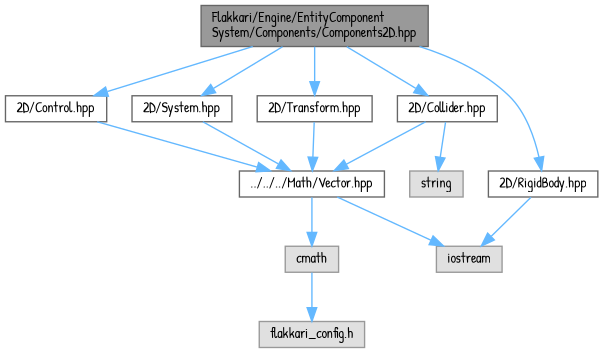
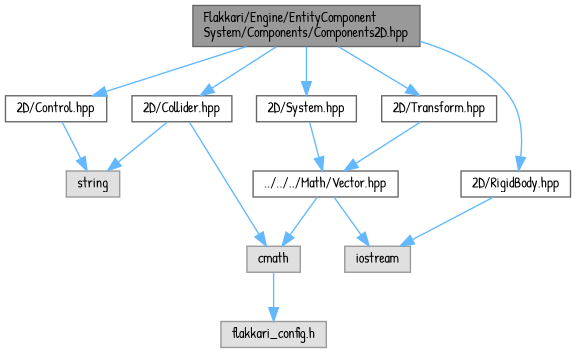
(386, 143) -> (224, 178)
(177, 144) -> (71, 140)
